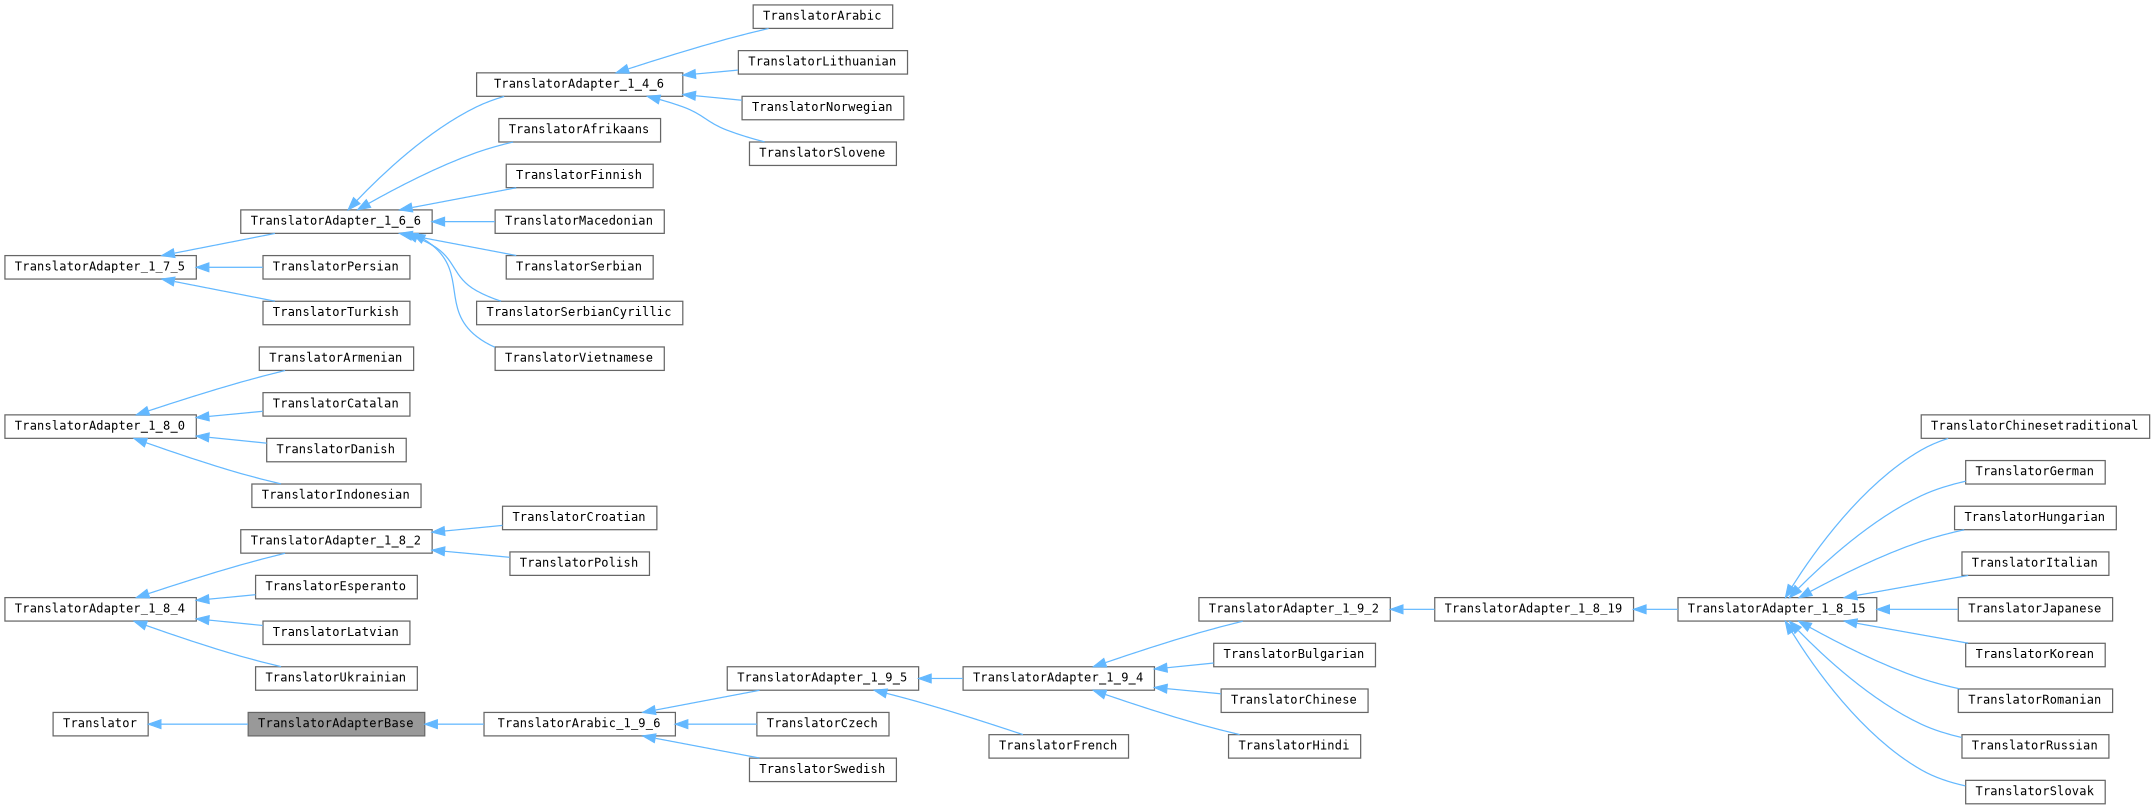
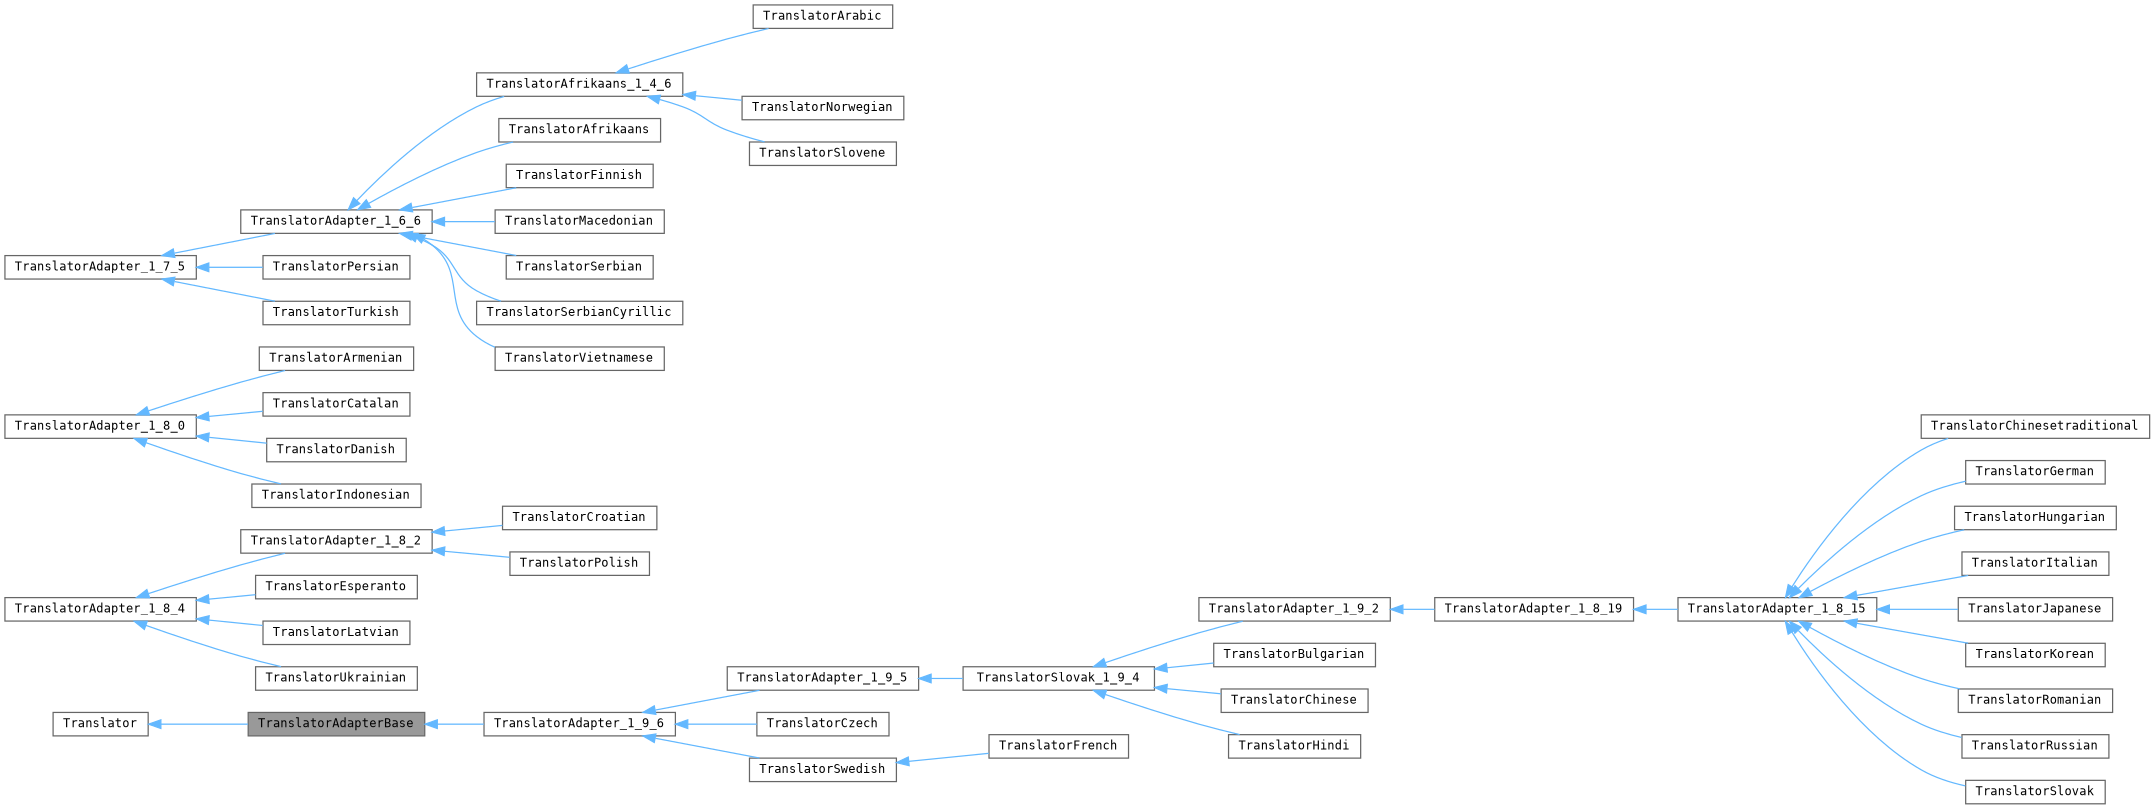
(823, 62) -> none
(580, 85) -> (580, 85)
(1059, 678) -> (1059, 678)
(955, 713) -> (949, 757)
(580, 724) -> (580, 724)
